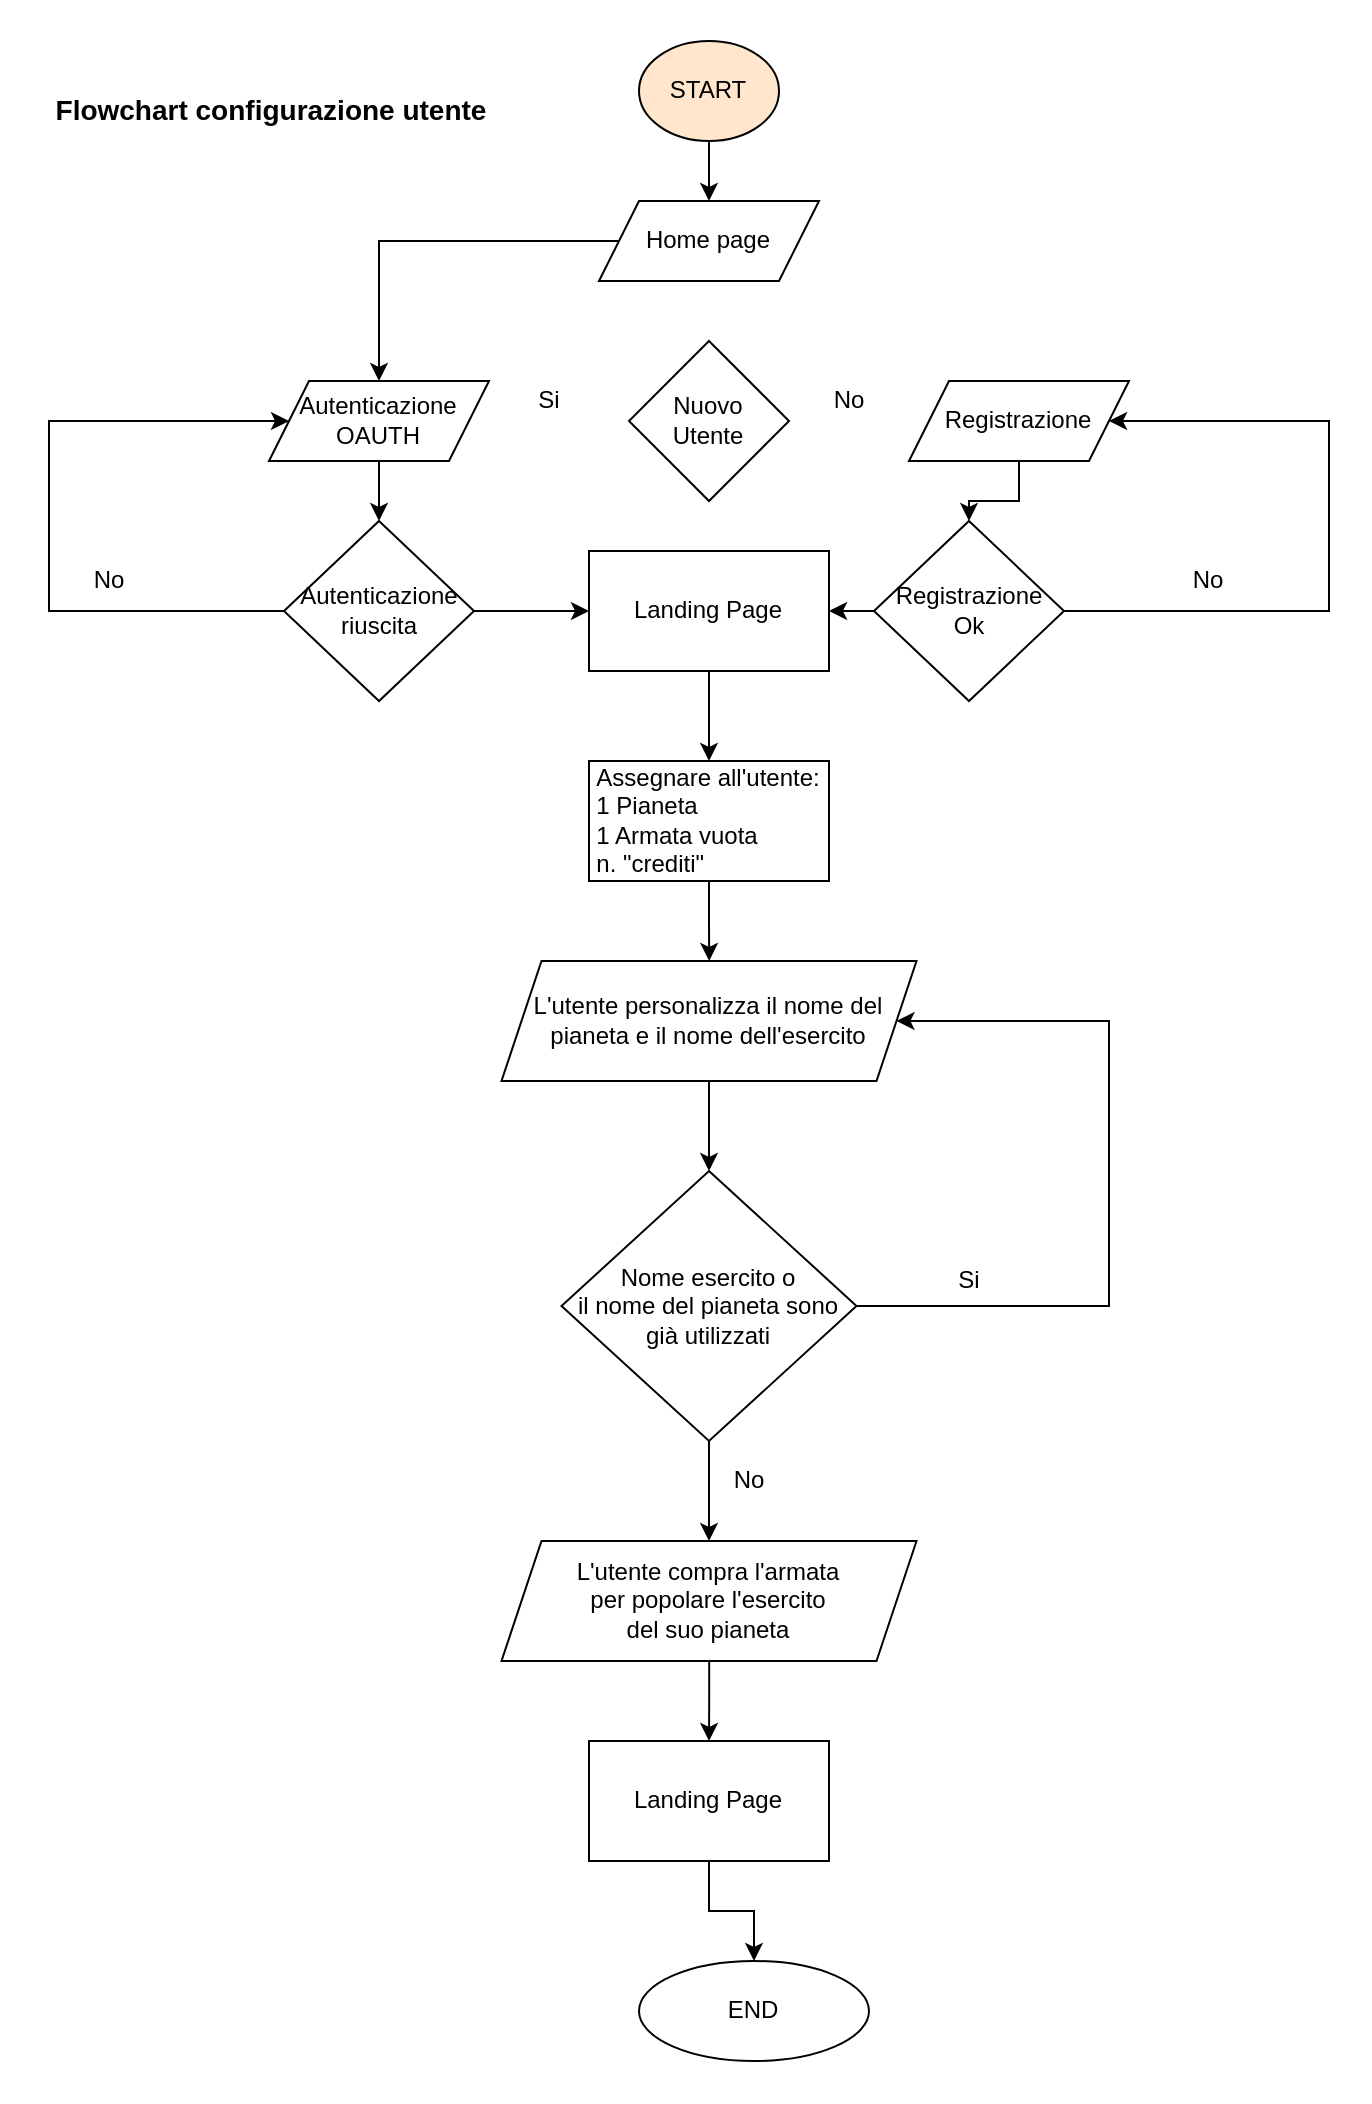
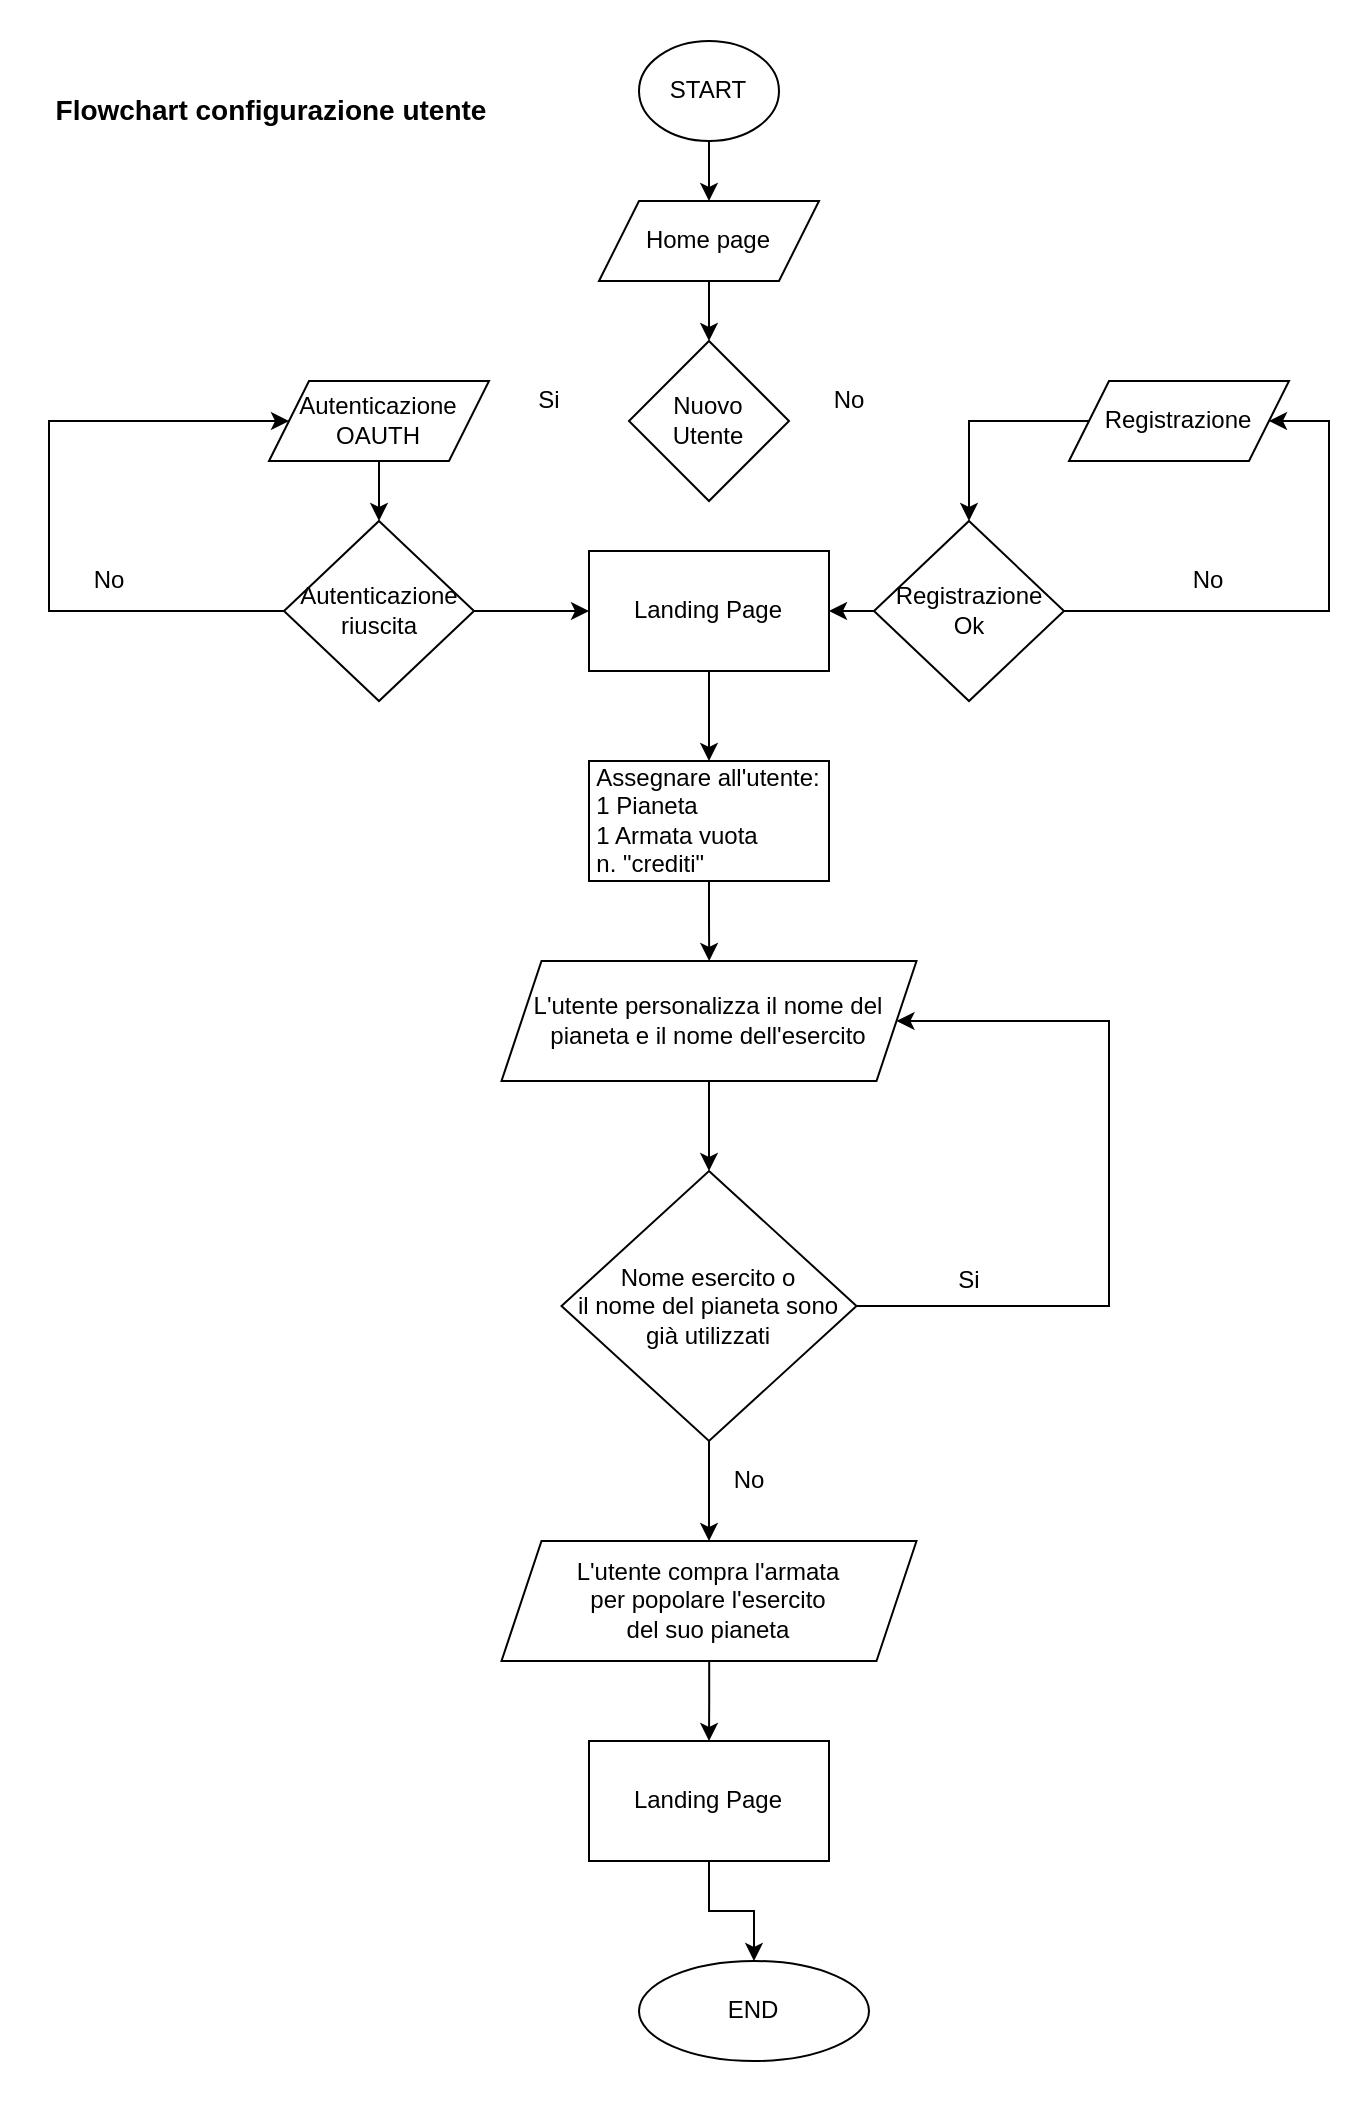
(709, 91) -> (709, 91)
(436, 241) -> (709, 318)
(1019, 421) -> (1179, 421)
